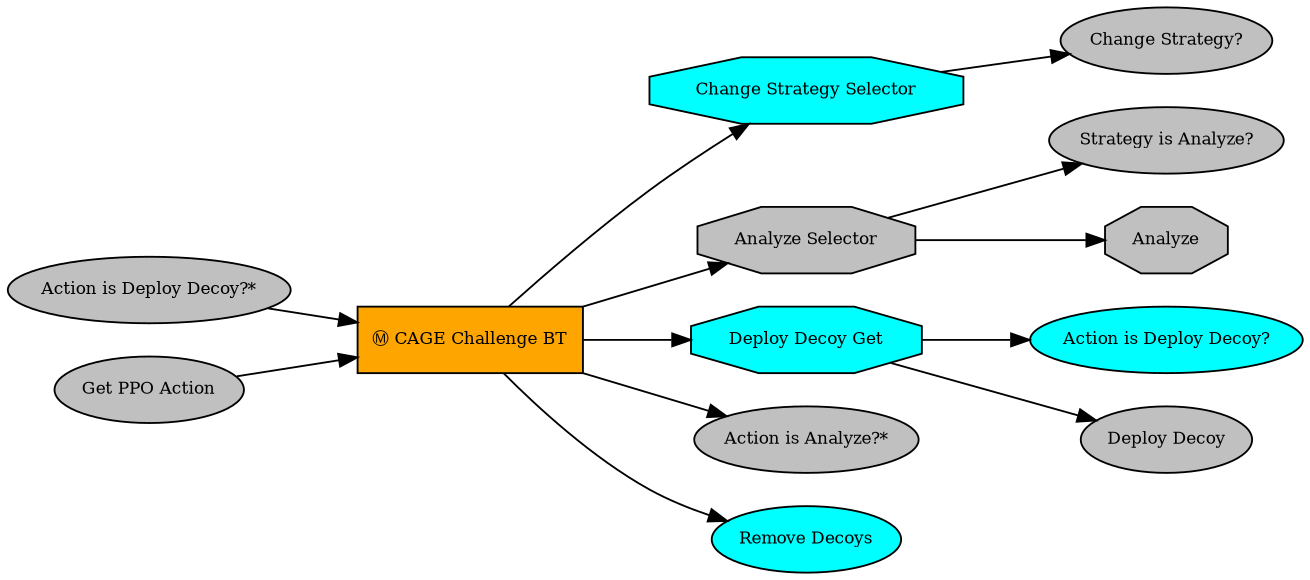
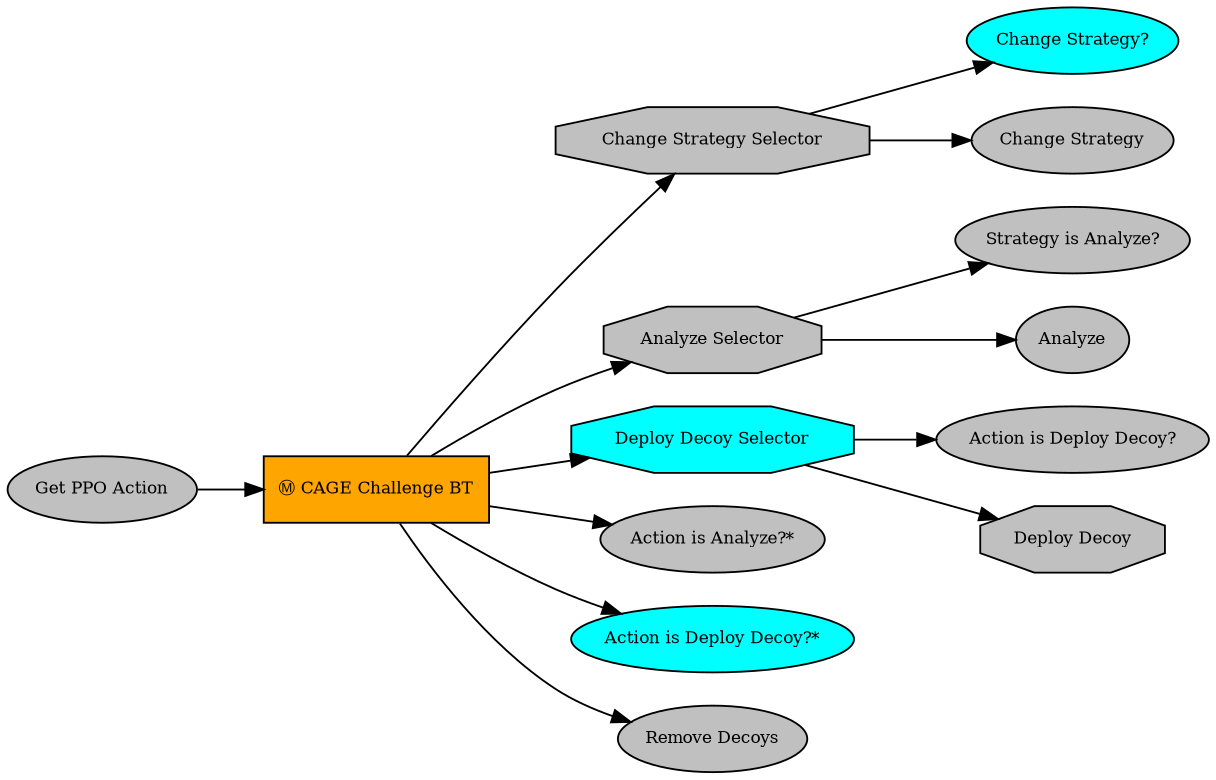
(1166, 41) -> (1073, 41)
(806, 91) -> (713, 140)
none -> (1073, 140)
(1166, 240) -> (1073, 340)
(149, 290) -> (713, 639)
(304, 314) -> (515, 570)
(806, 340) -> (713, 440)
(1166, 340) -> (1073, 440)
(1166, 440) -> (1073, 539)
(806, 539) -> (713, 739)
